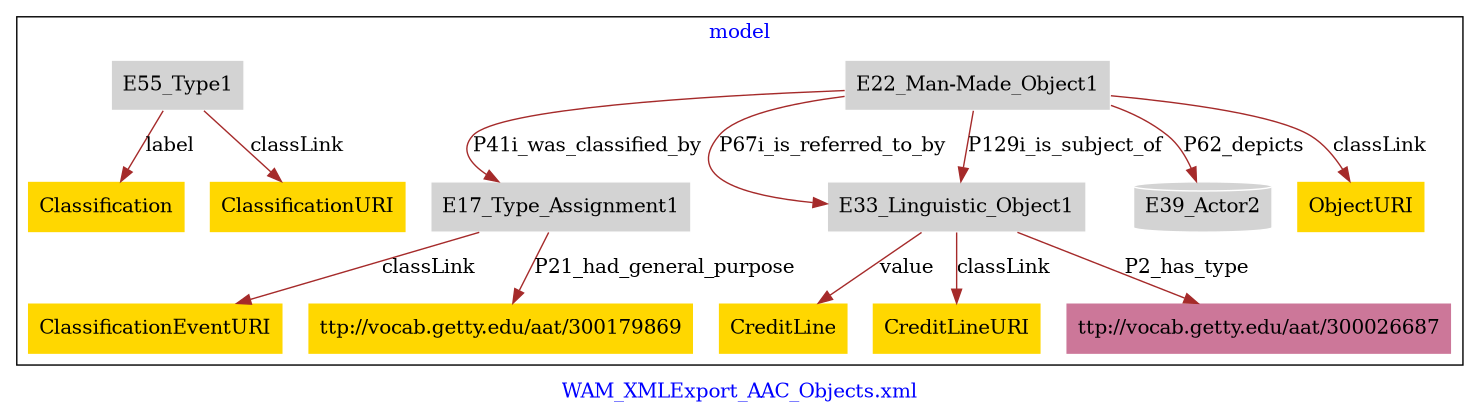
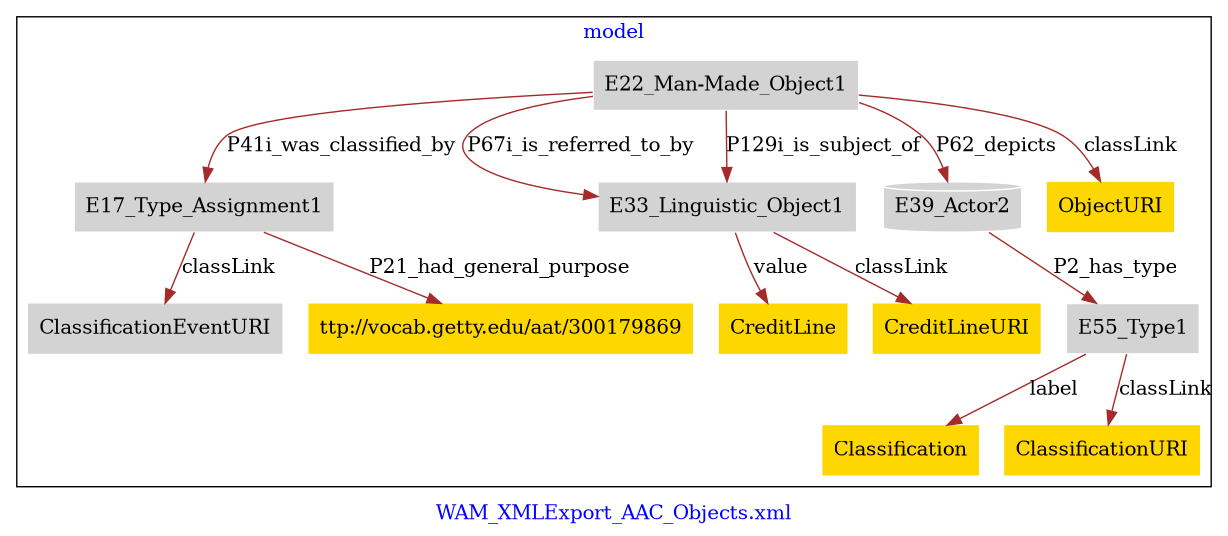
none -> (1037, 264)
(155, 329) -> (155, 329)
(1259, 329) -> none
